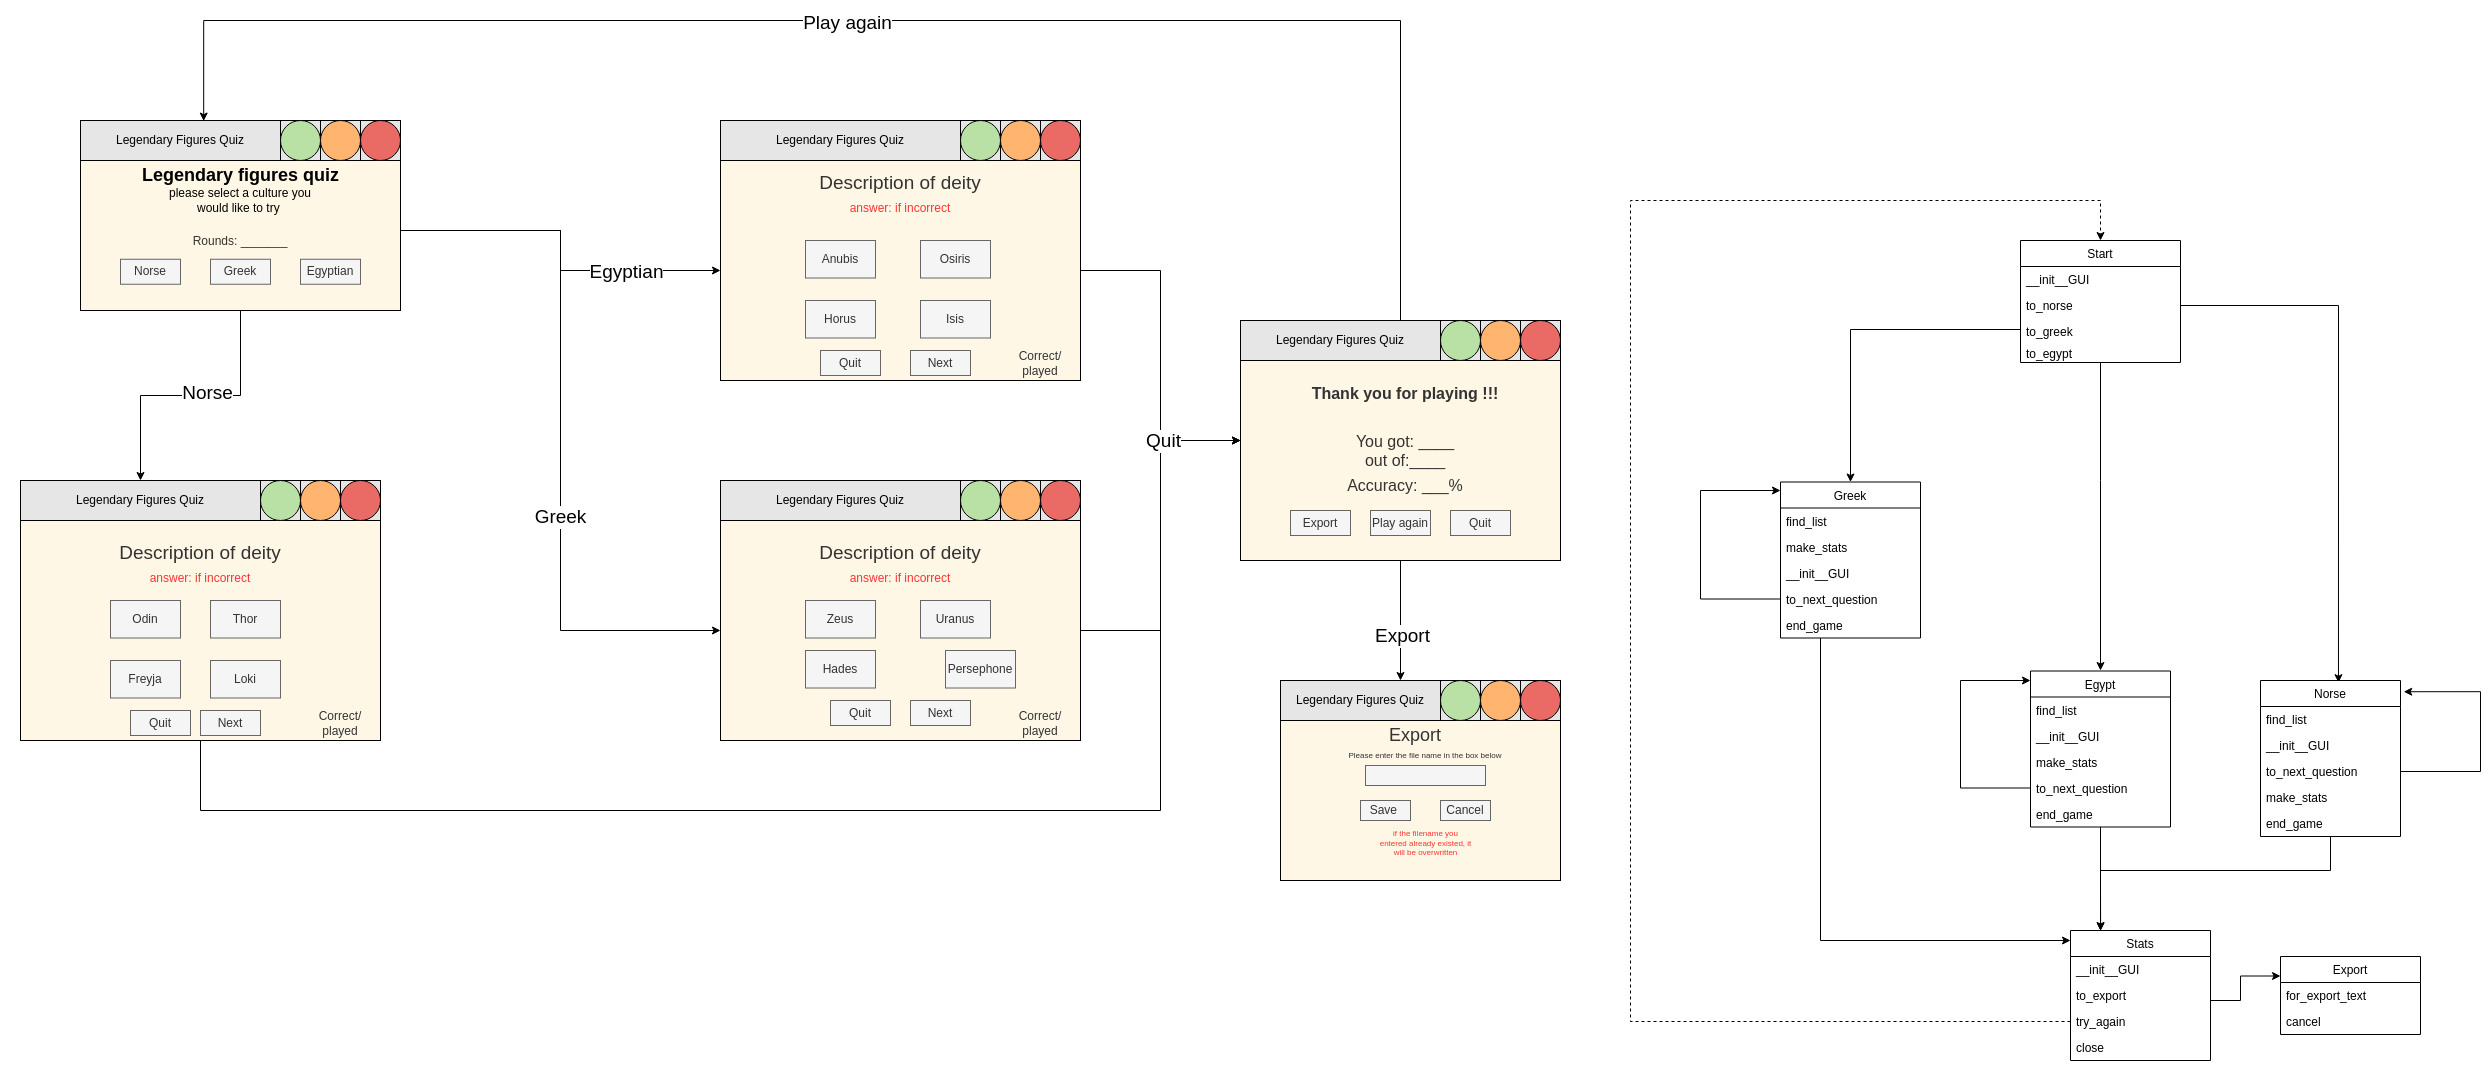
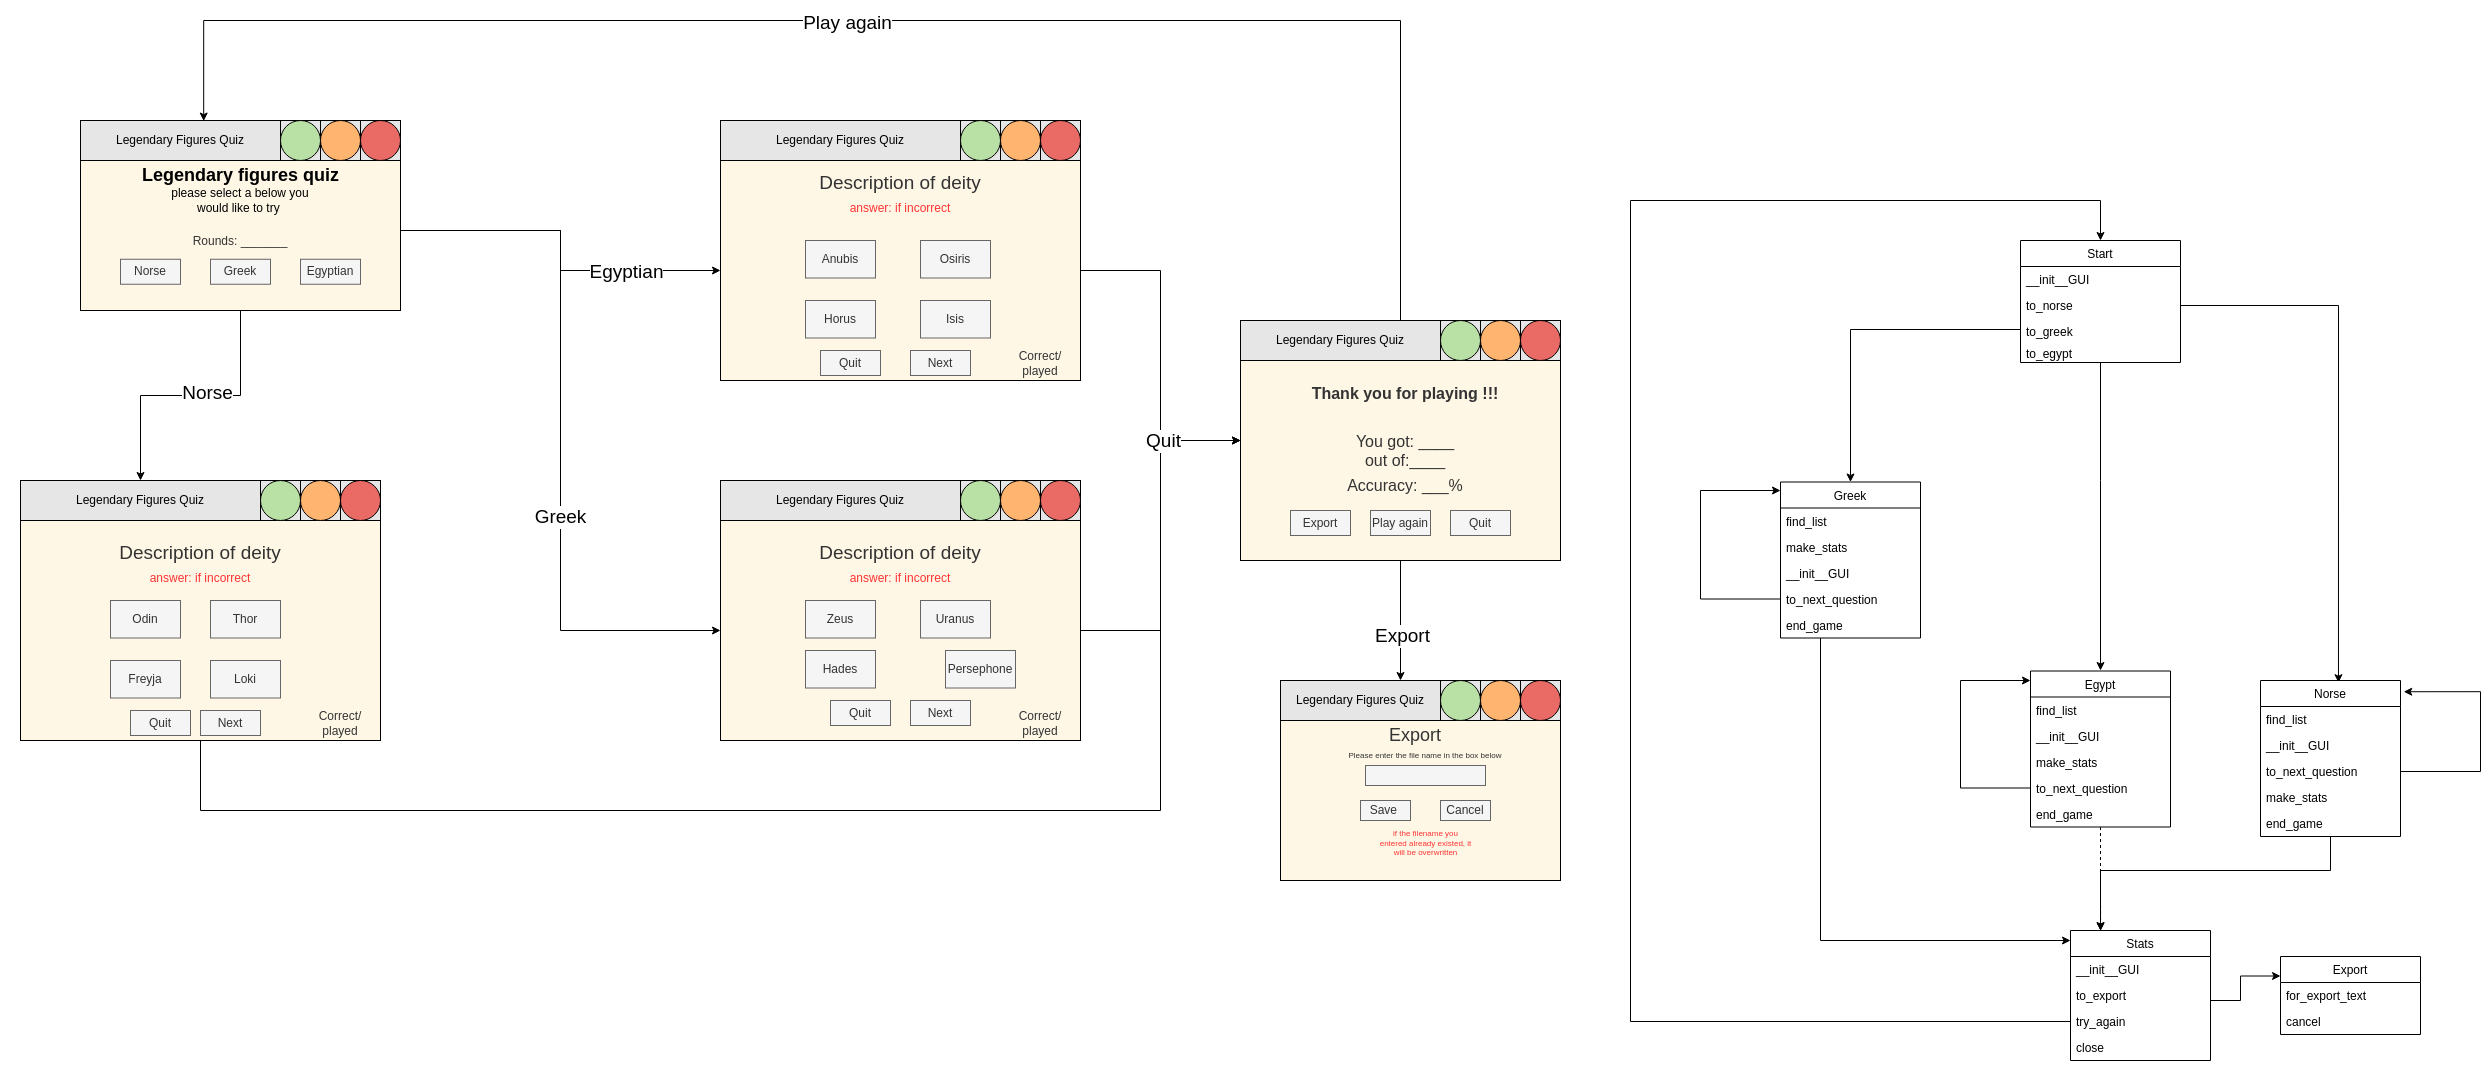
(241, 201) -> (241, 201)
(1631, 579) -> (1631, 579)
(2101, 848) -> (2101, 848)
